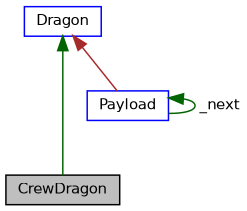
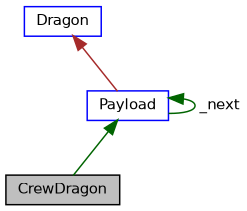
(63, 113) -> (91, 154)
